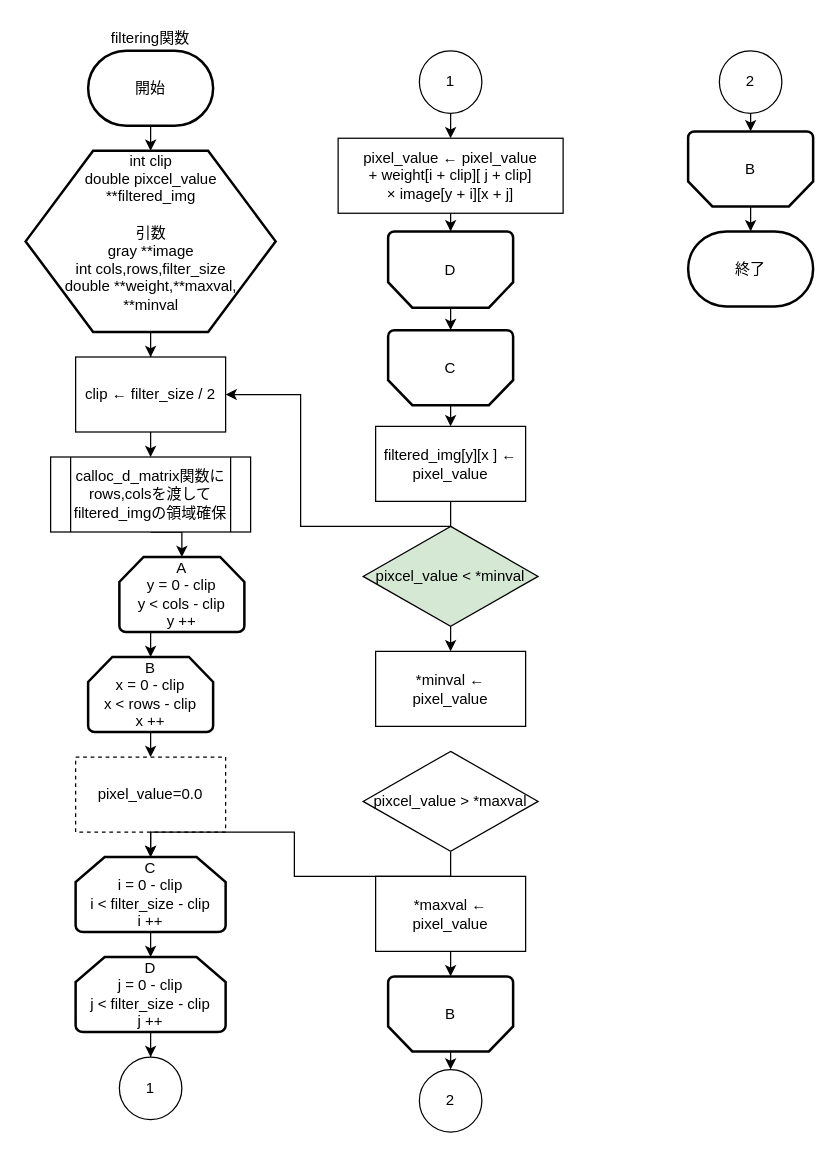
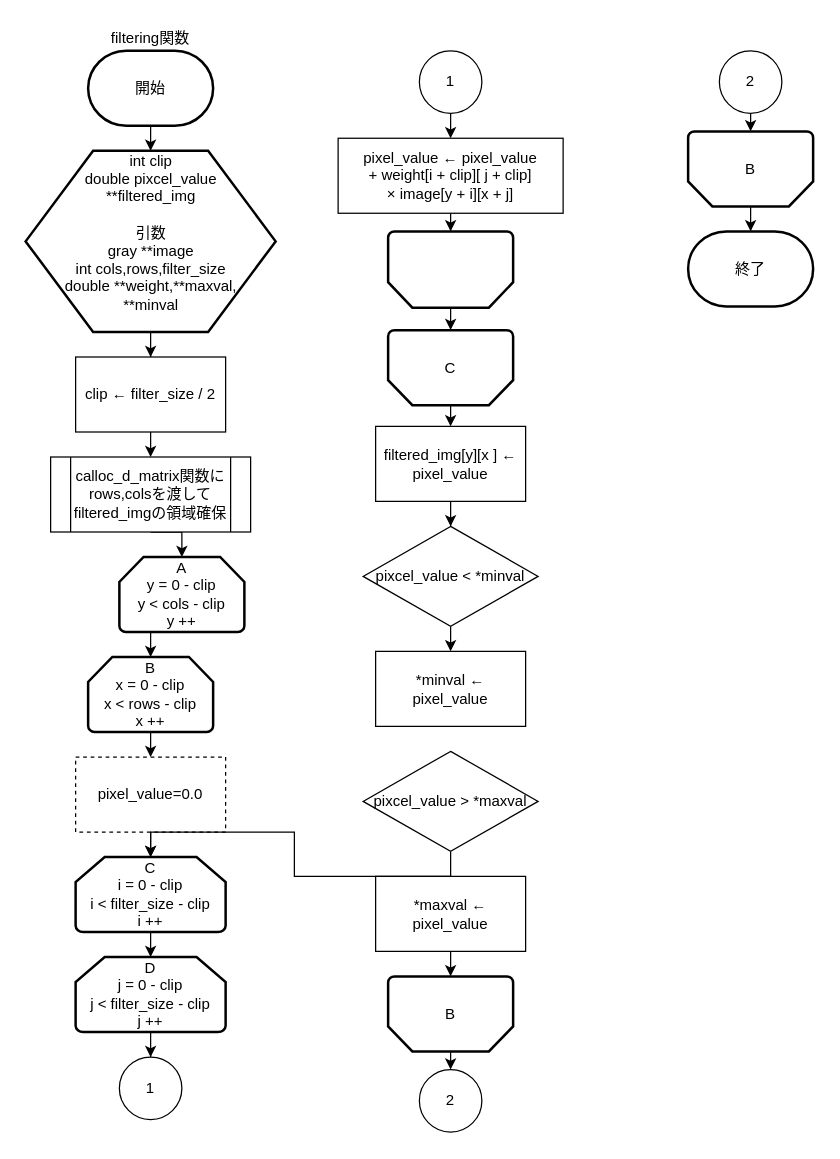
(451, 270) -> none
(301, 508) -> (451, 525)
(451, 576) -> (451, 576)
